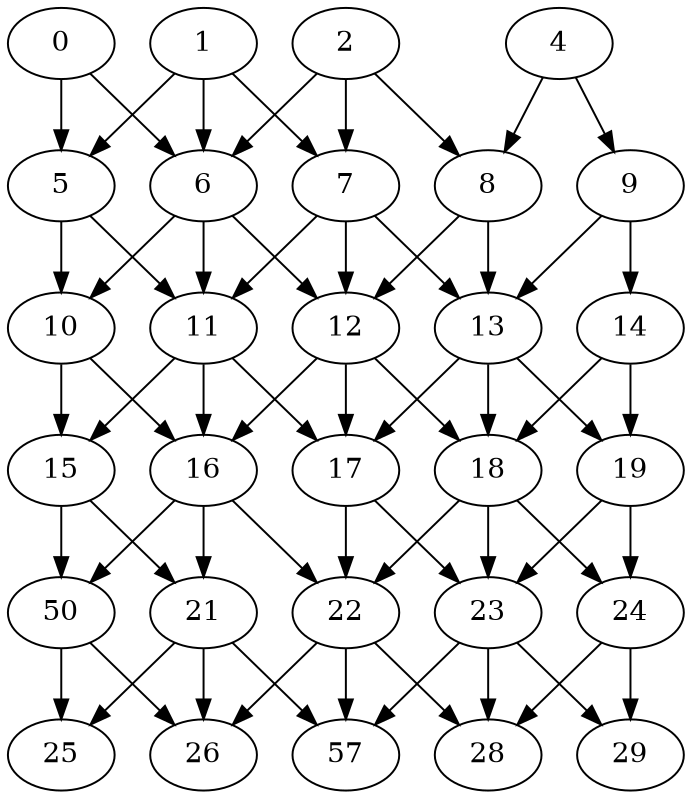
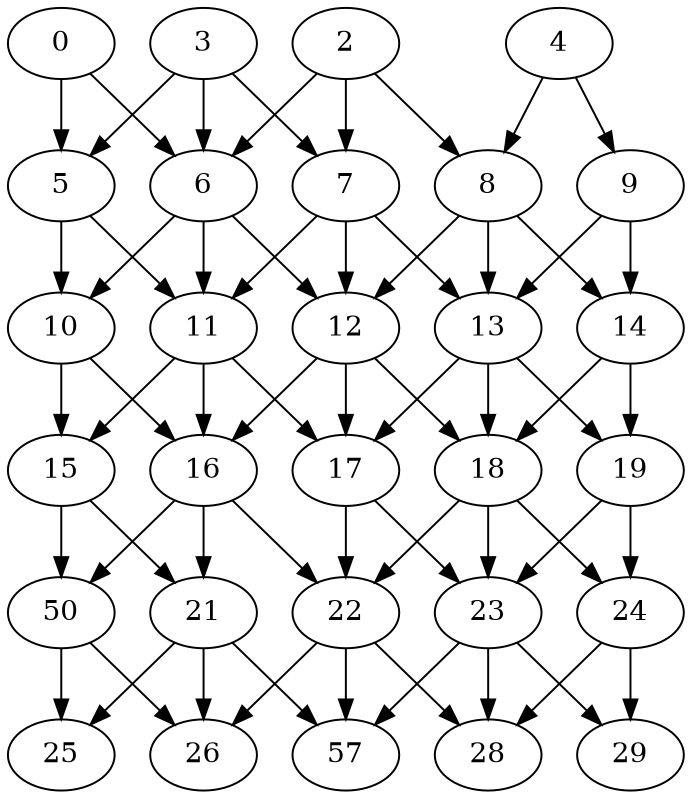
(204, 43) -> (204, 43)
none -> (550, 248)
